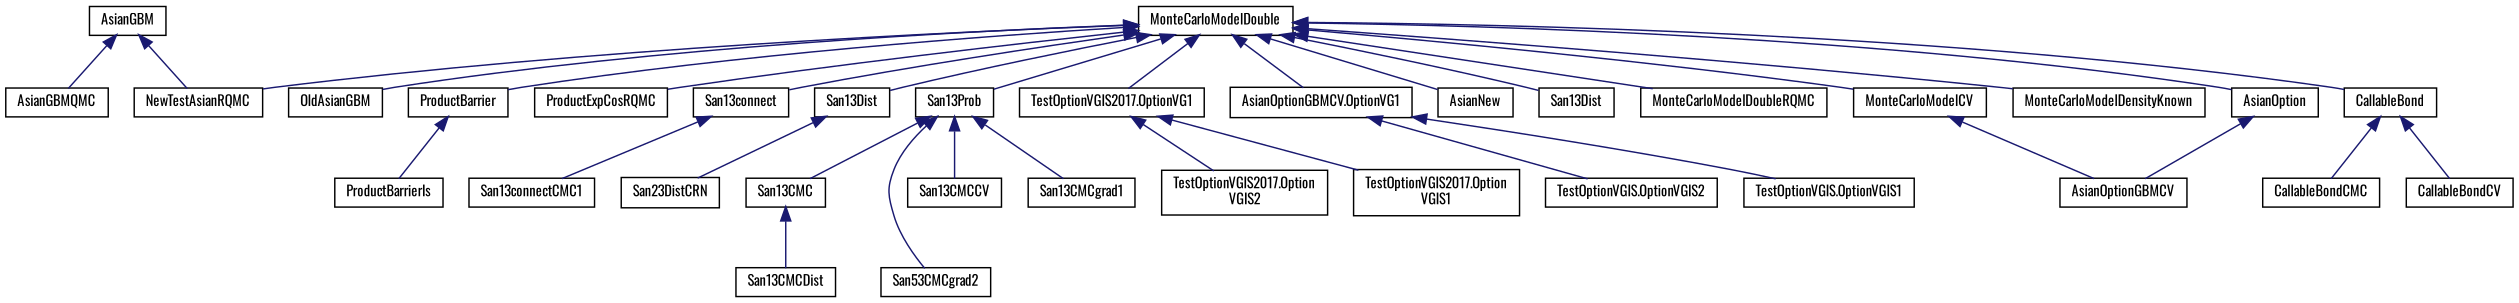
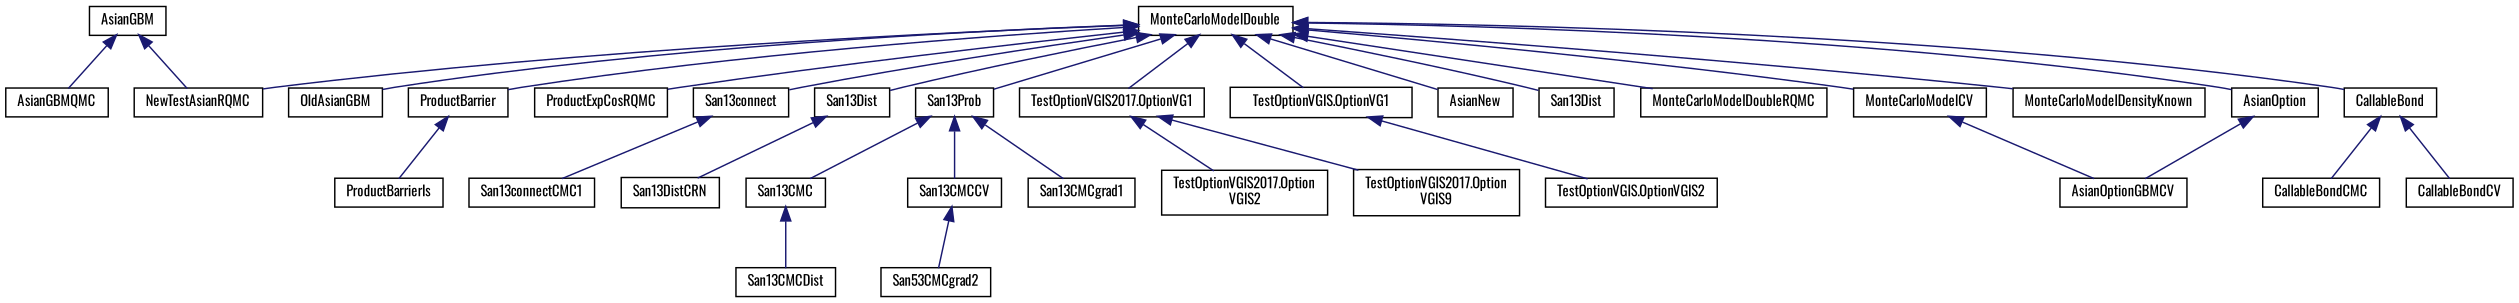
(1321, 102) -> (1321, 102)
(670, 193) -> (670, 193)
(1437, 193) -> (1437, 193)
(1829, 193) -> none
(889, 196) -> (944, 245)
